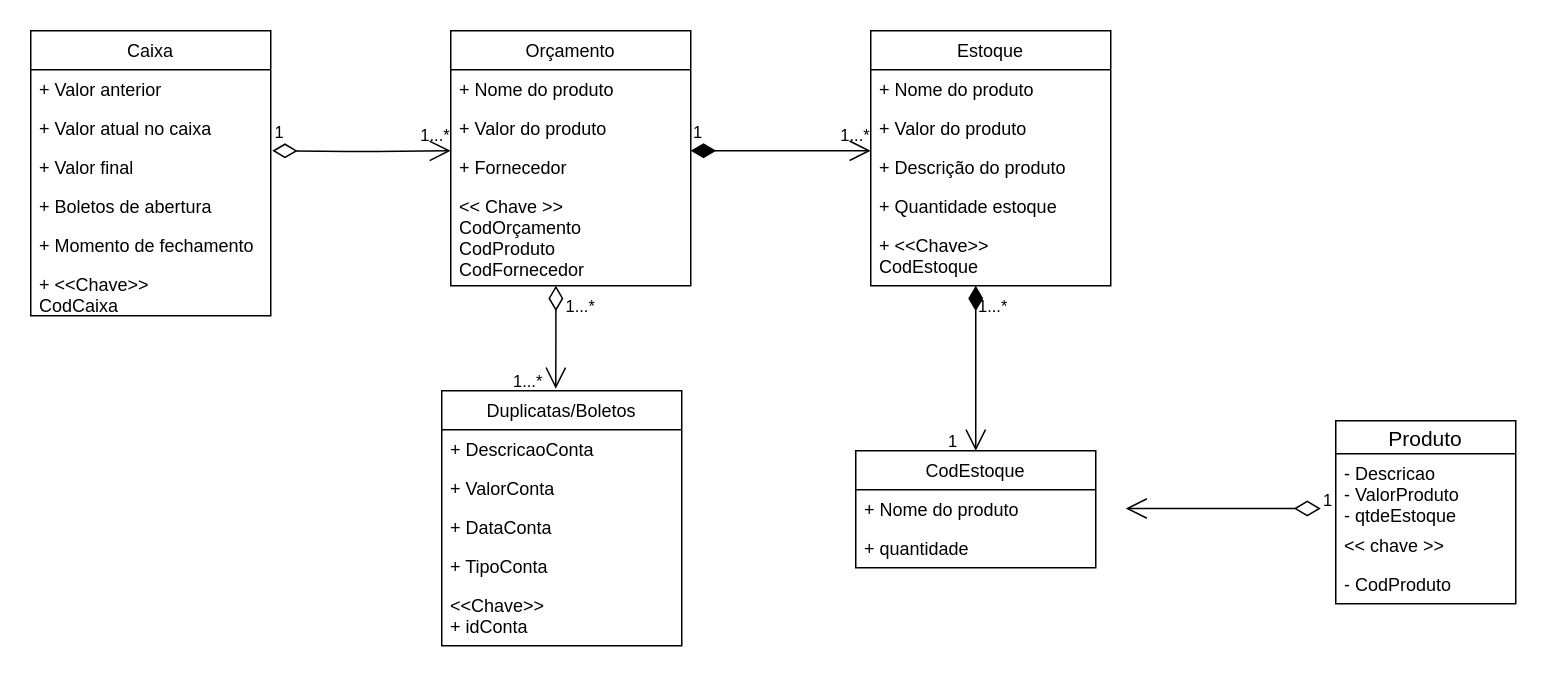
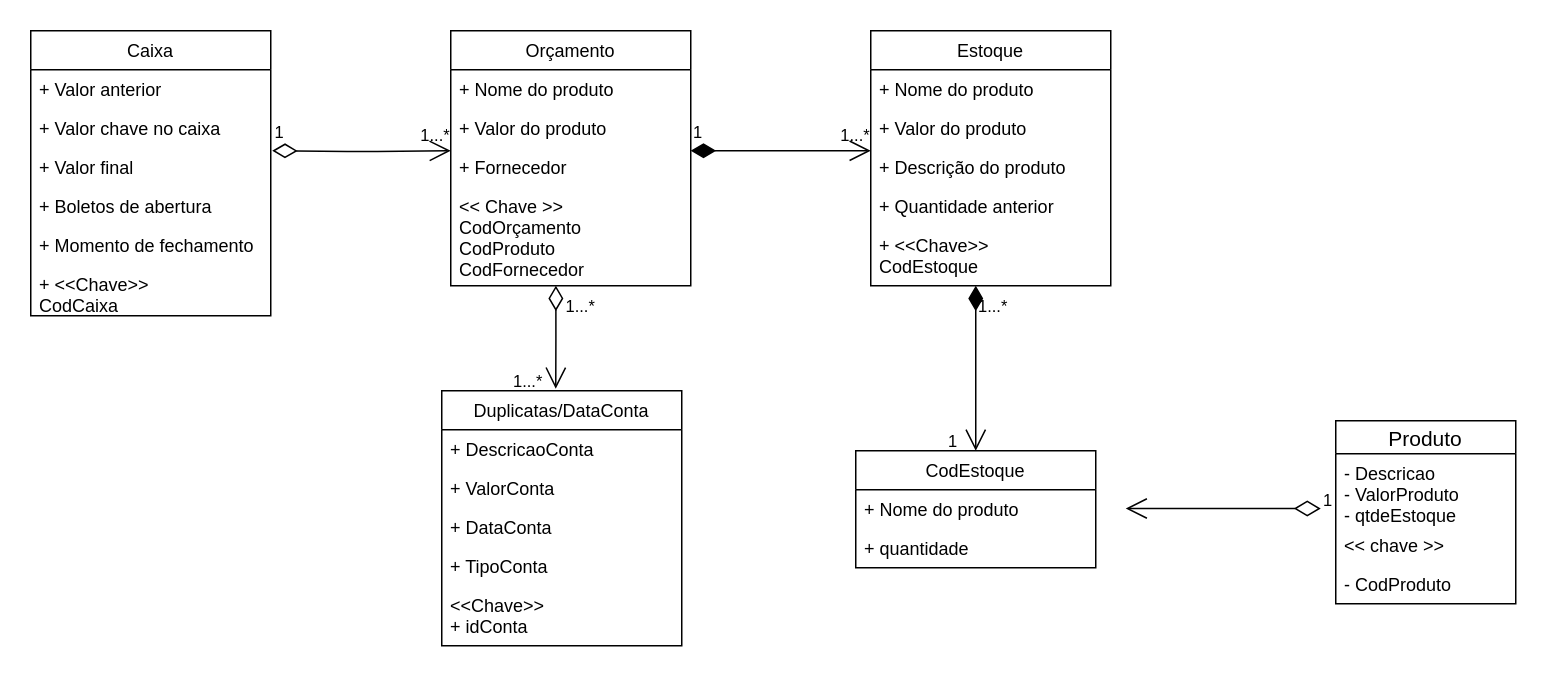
(134, 129) -> (136, 129)
(973, 207) -> (975, 207)
(561, 411) -> (561, 411)
